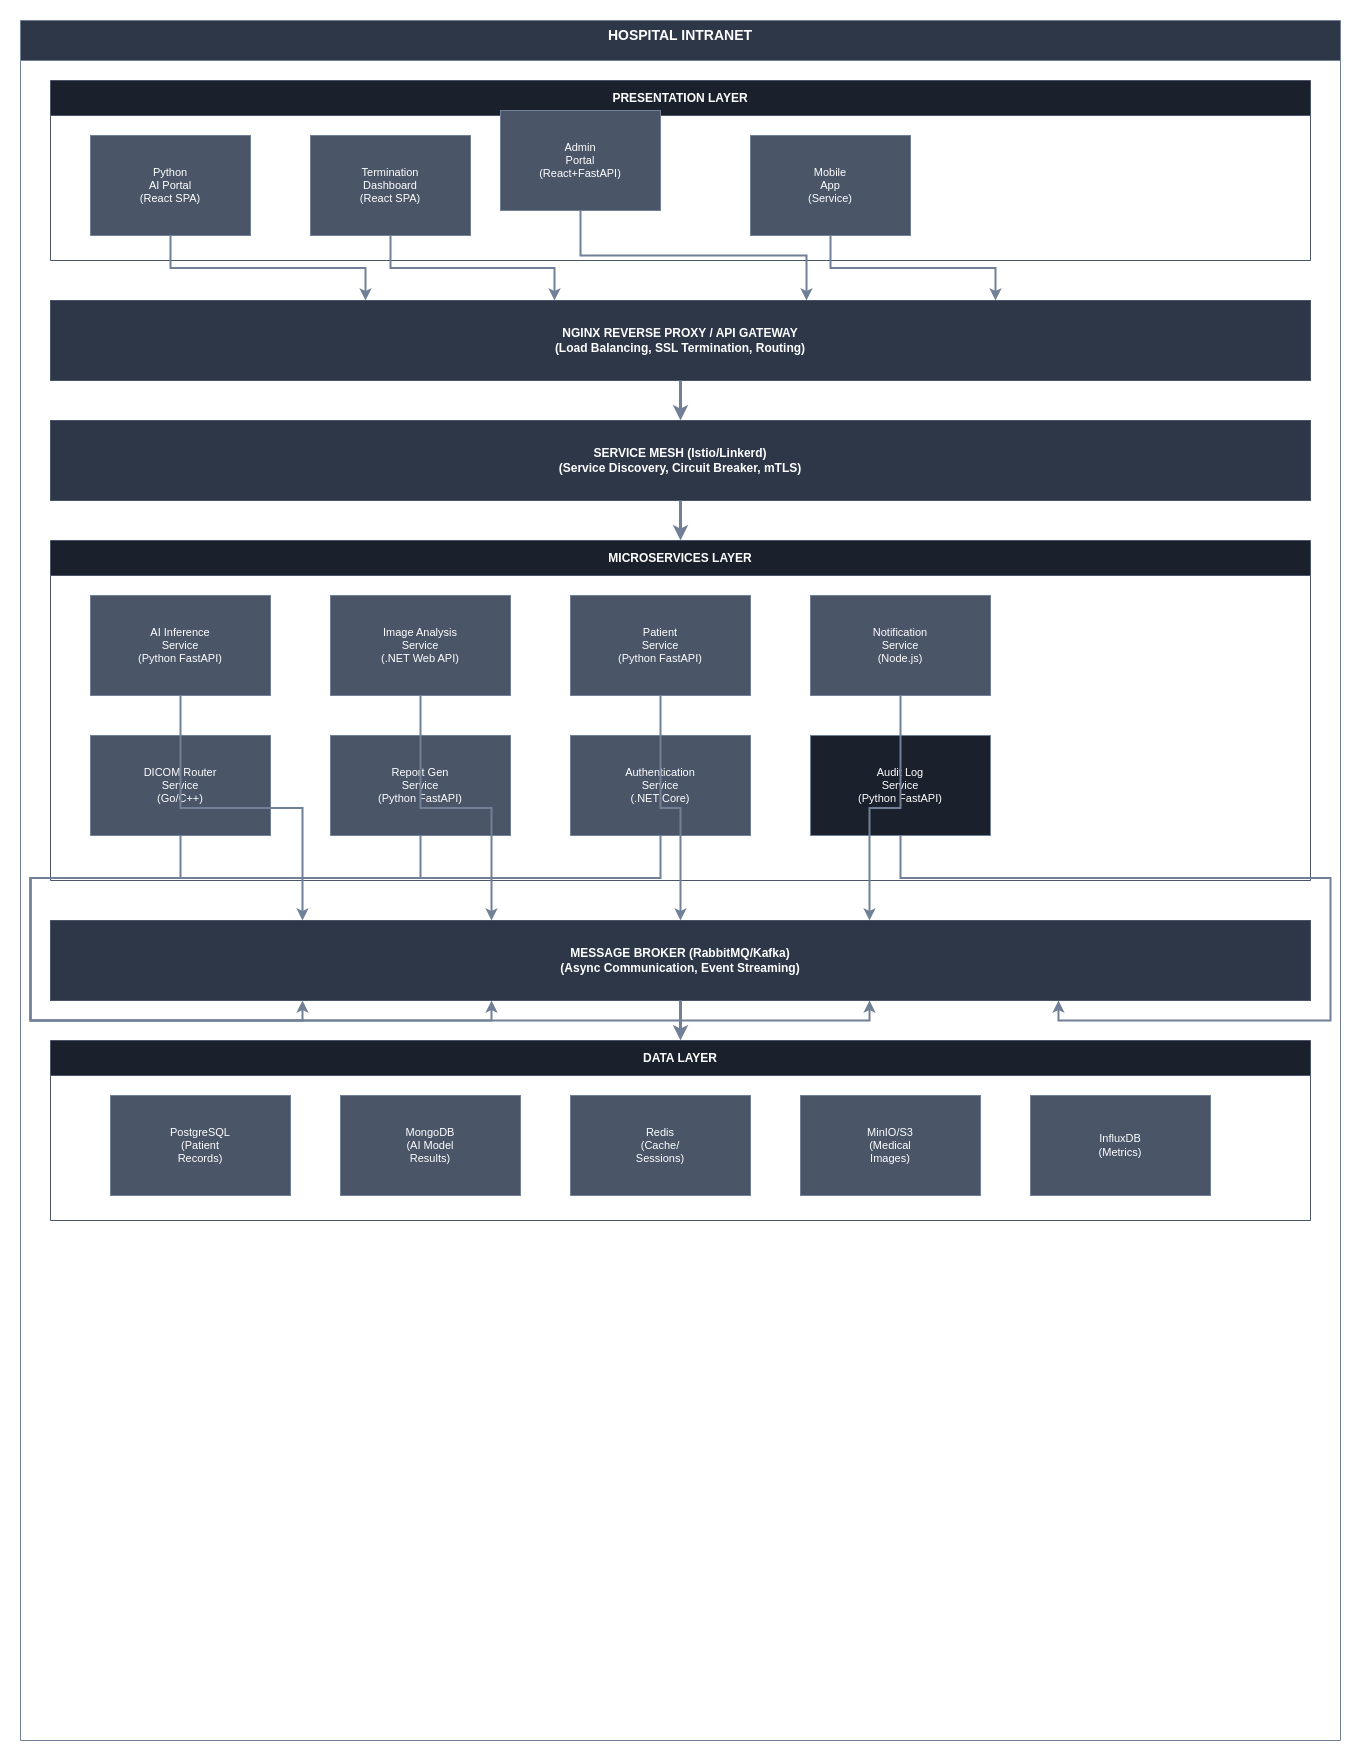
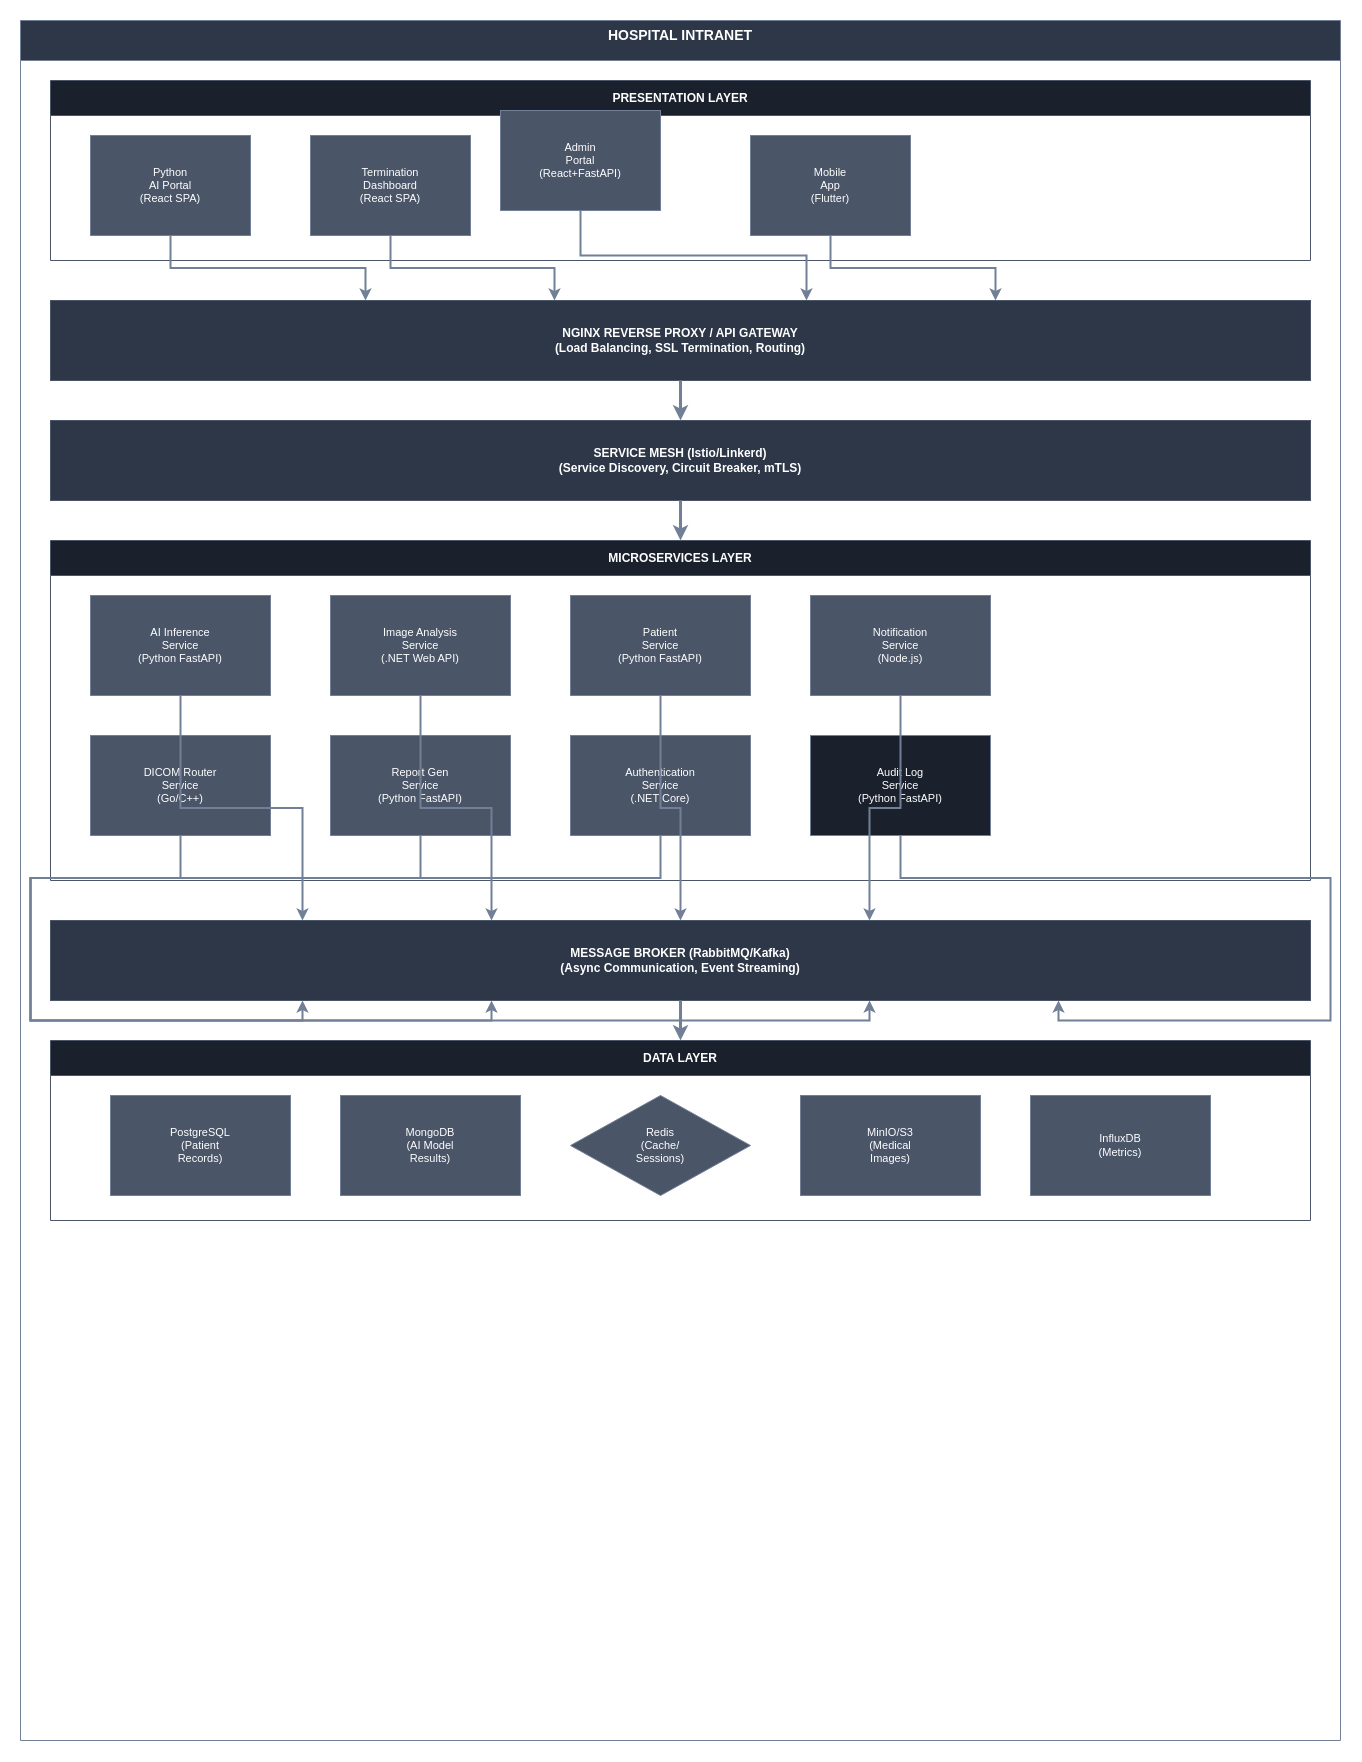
(831, 186) -> (831, 186)
(661, 1146) -> (661, 1146)
